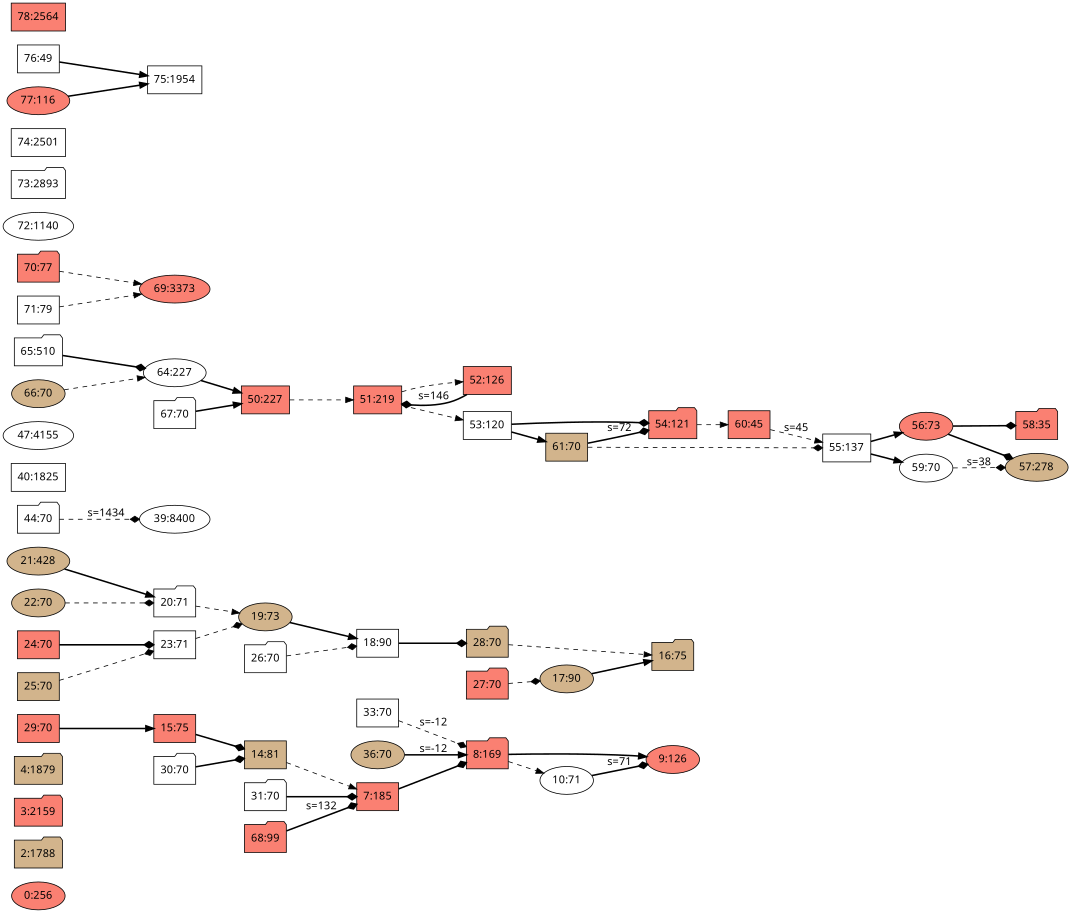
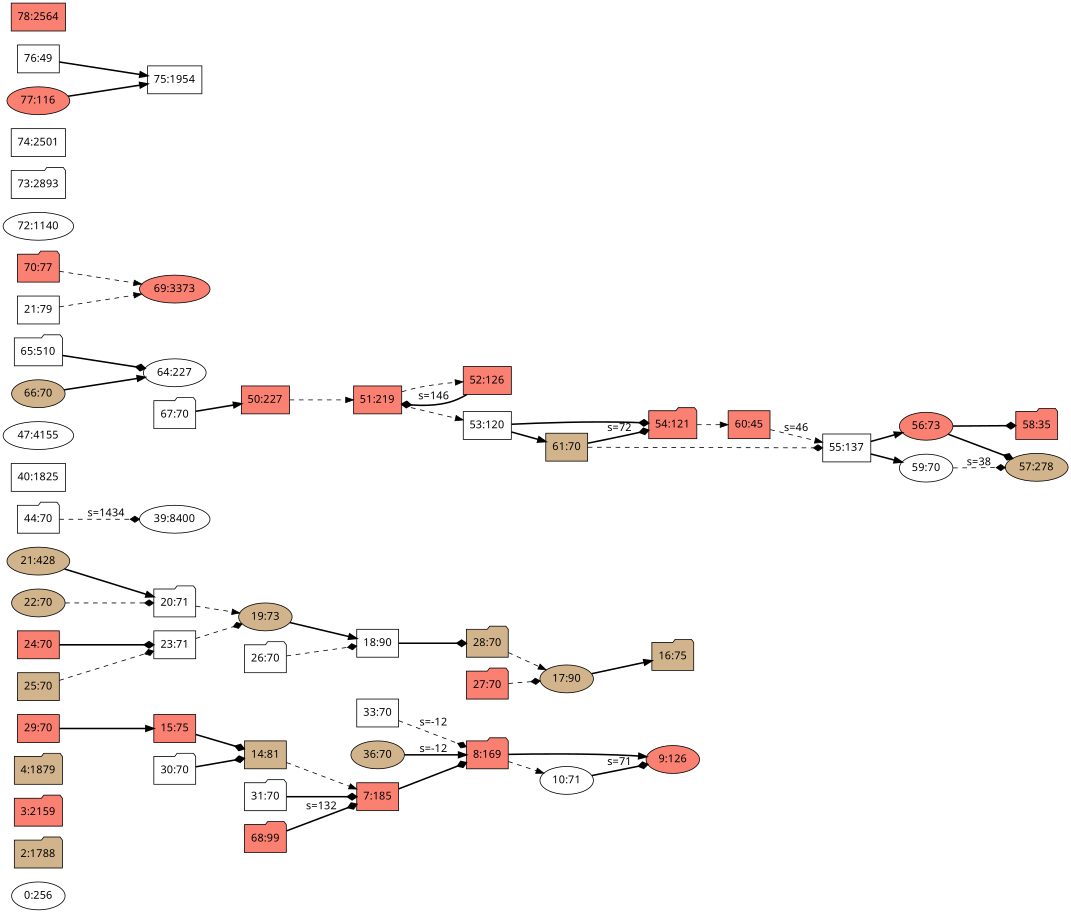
(38, 310) -> (38, 310)
(101, 384) -> (101, 384)
(217, 385) -> none
(796, 428) -> (796, 428)
(576, 650) -> (524, 660)
(38, 896) -> (38, 896)
